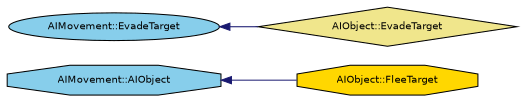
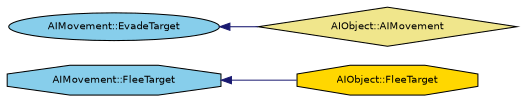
(387, 27) -> (387, 27)
(114, 80) -> (114, 80)
